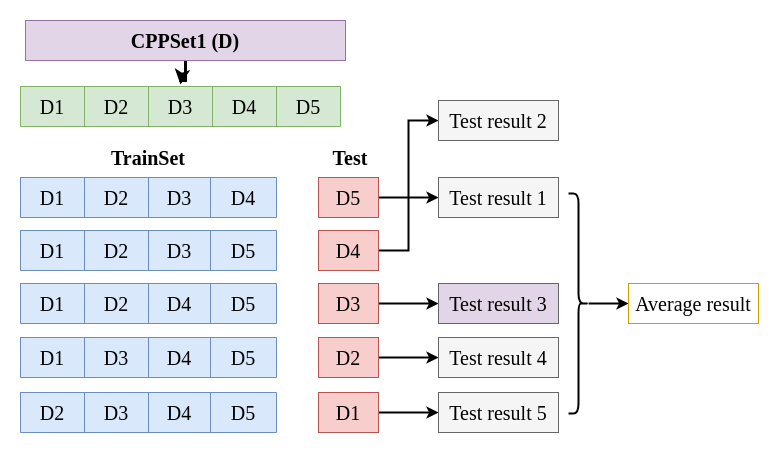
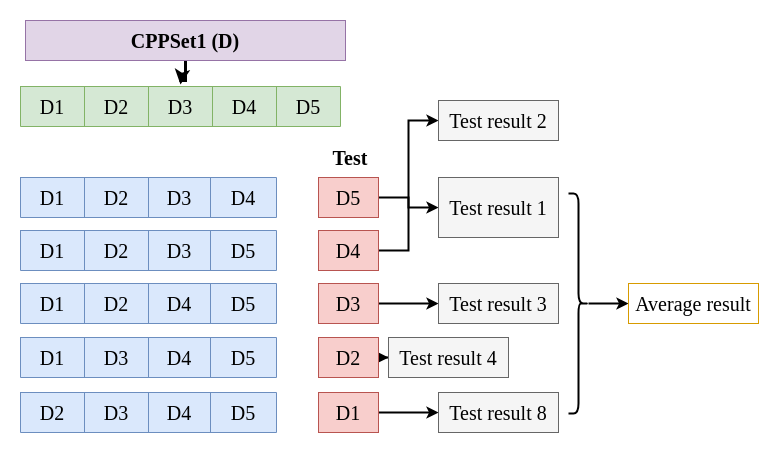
(149, 158) -> none
(499, 198) -> (499, 208)
(499, 304) -> (499, 304)
(499, 358) -> (449, 358)
(499, 413) -> (499, 413)
